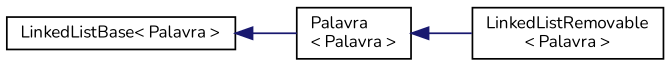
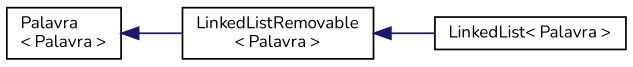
(121, 33) -> none
none -> (530, 33)
